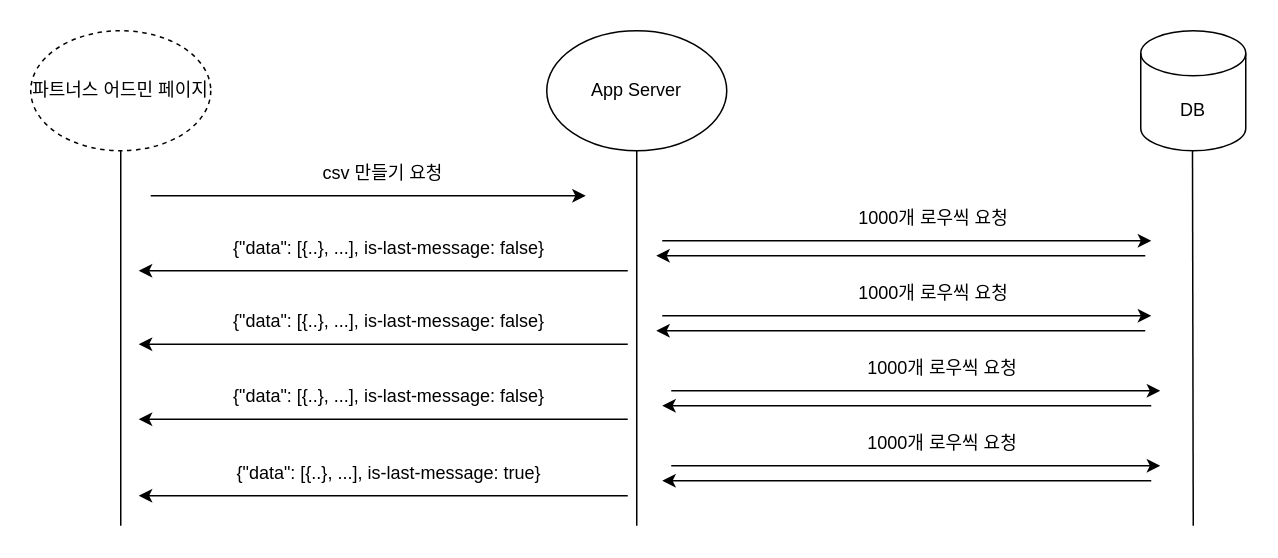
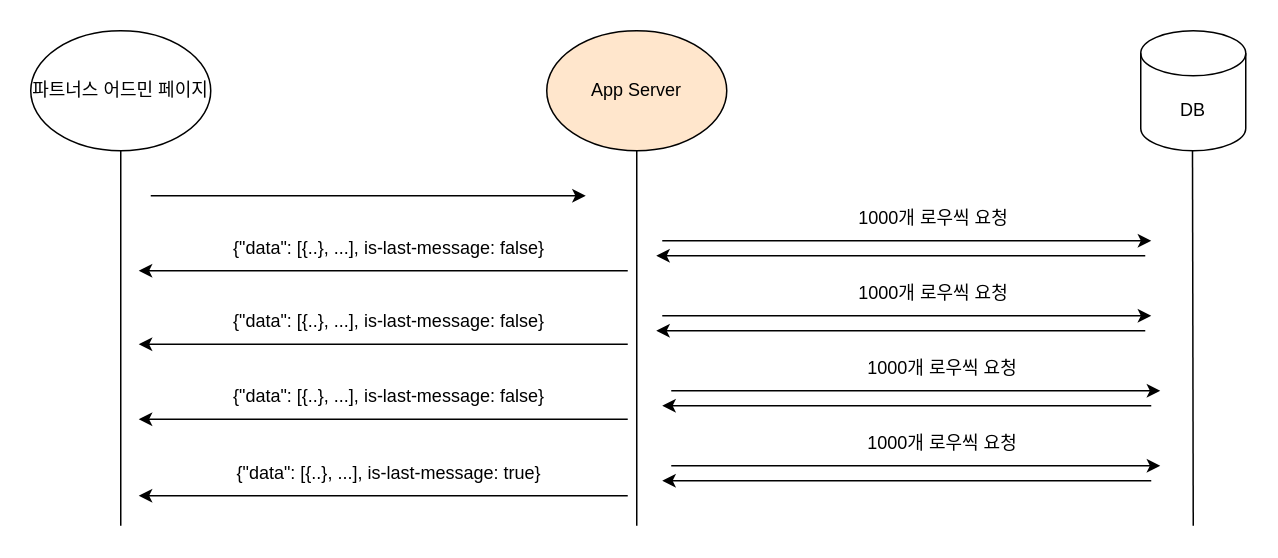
(121, 91) -> (121, 91)
(637, 91) -> (637, 91)
(383, 173) -> none
